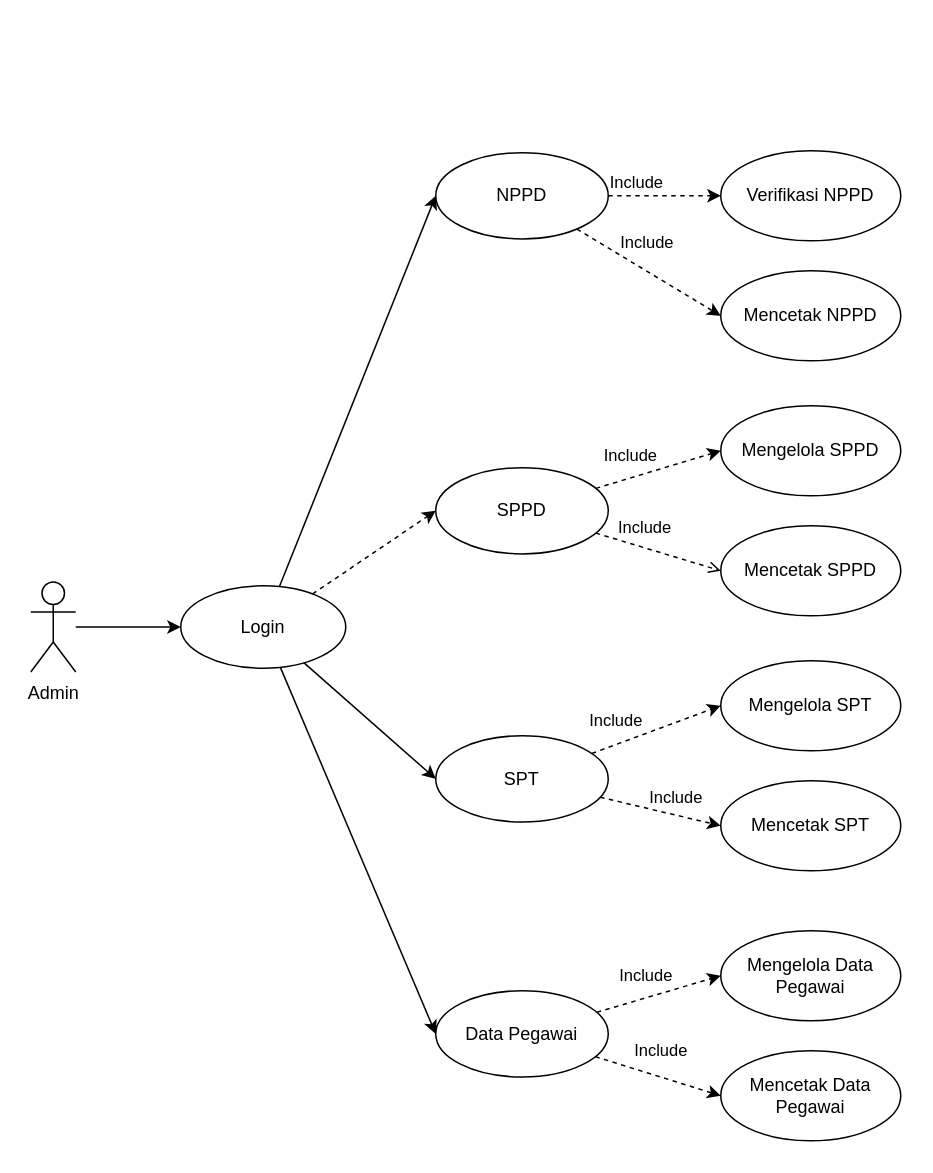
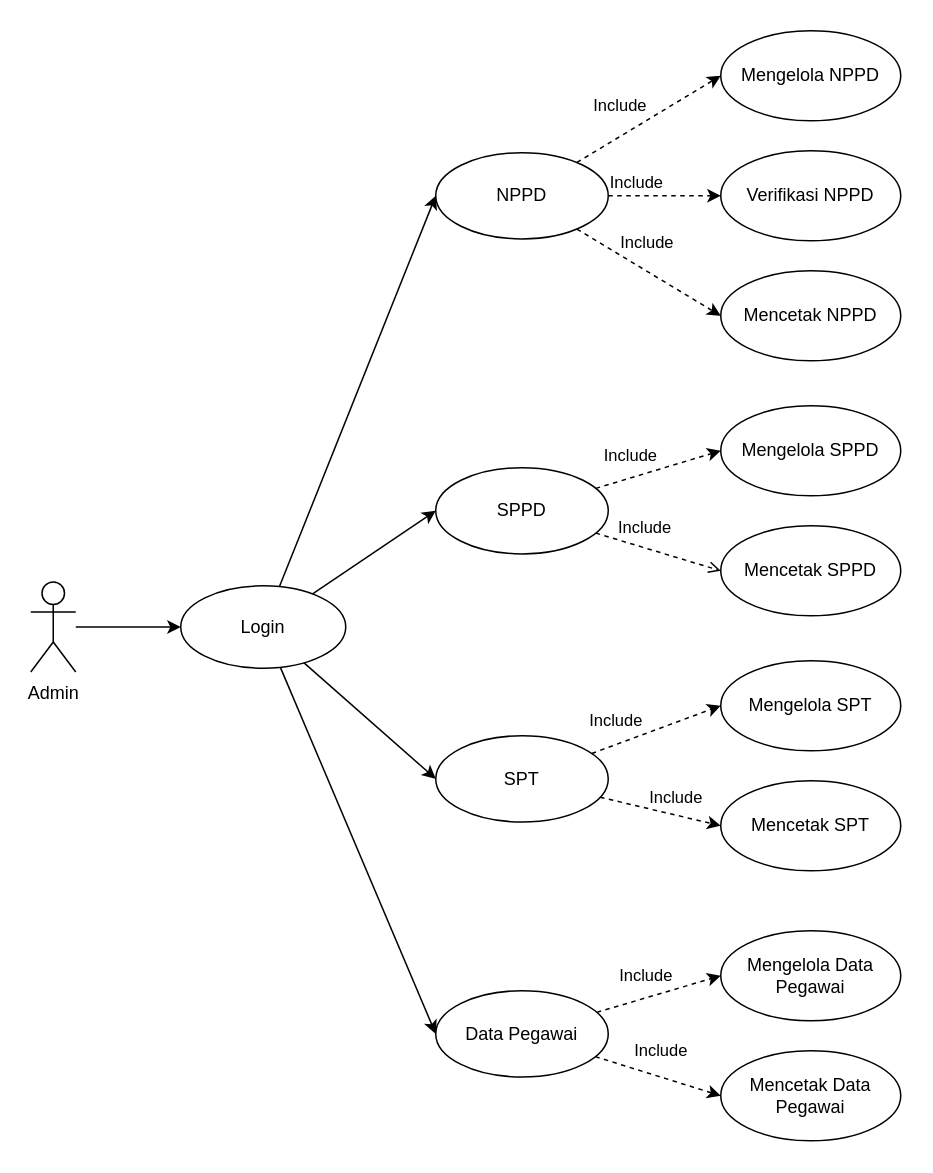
none -> (811, 76)
none -> (645, 122)
(370, 555) -> (370, 555)
